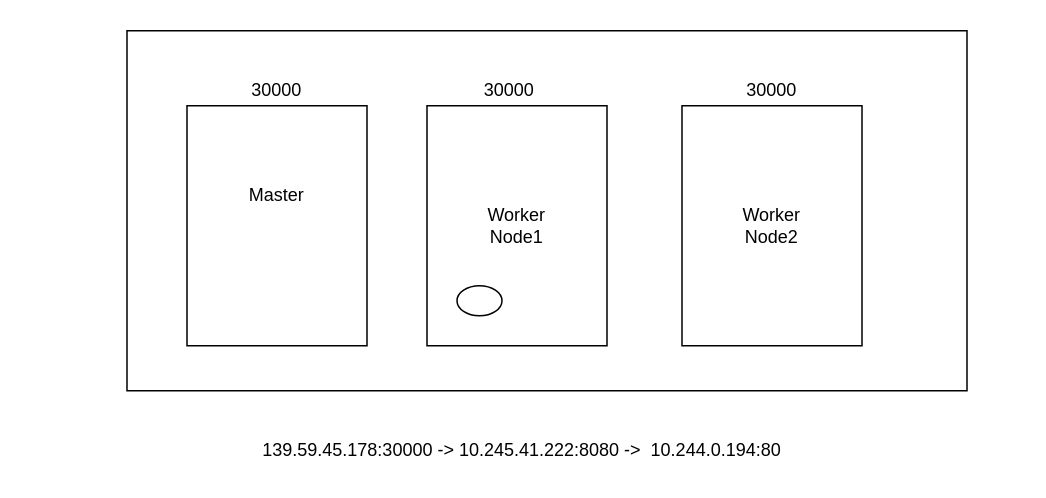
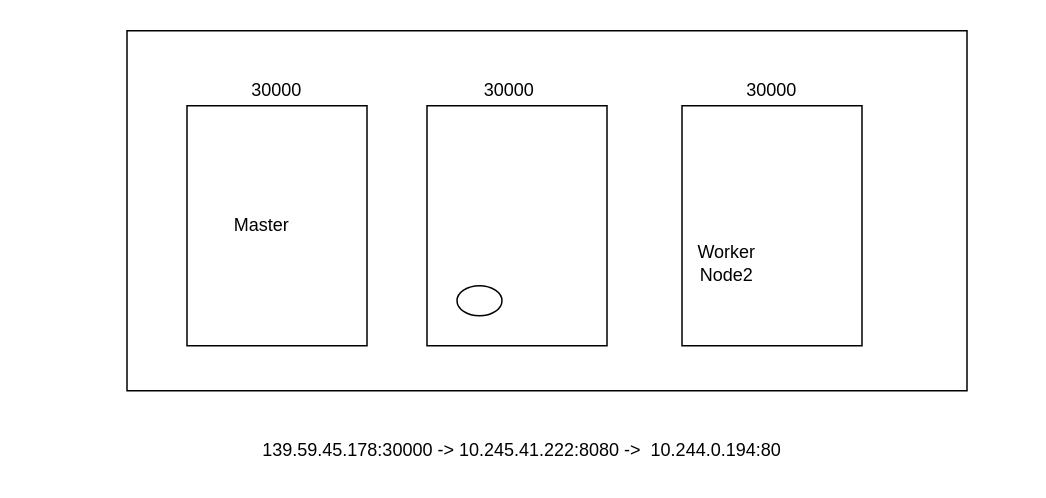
(277, 196) -> (262, 226)
(517, 226) -> none
(772, 226) -> (727, 263)
